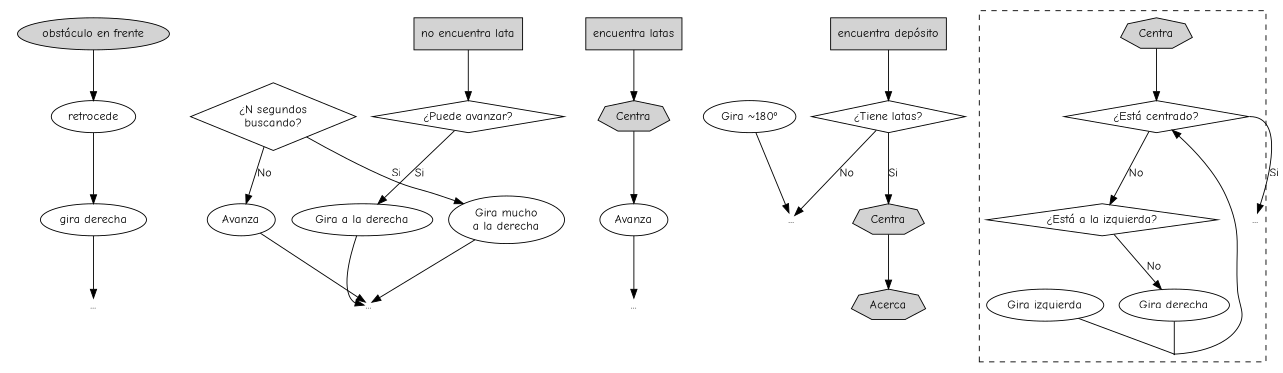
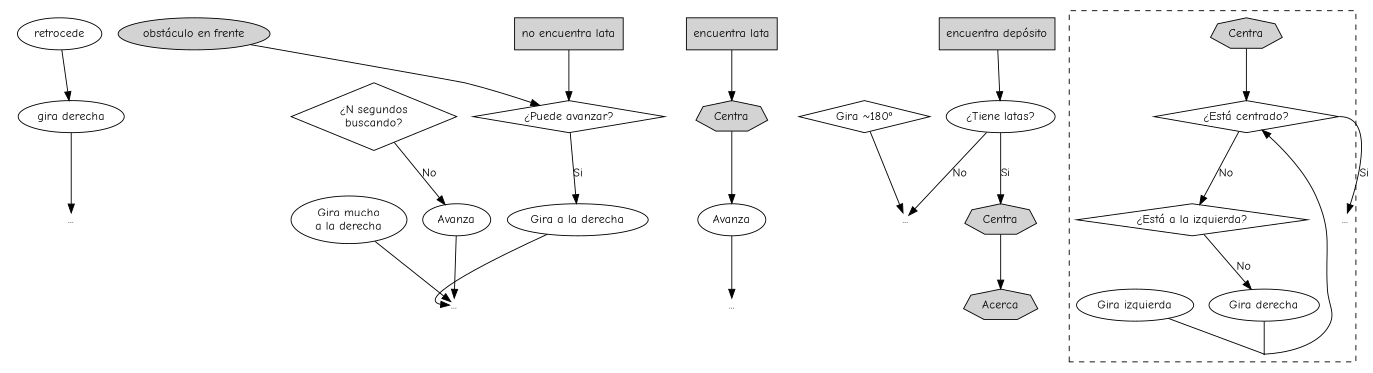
(634, 34) -> (732, 34)
(93, 71) -> (392, 70)
(750, 117) -> (864, 117)
(888, 117) -> (1001, 117)
(378, 174) -> none
